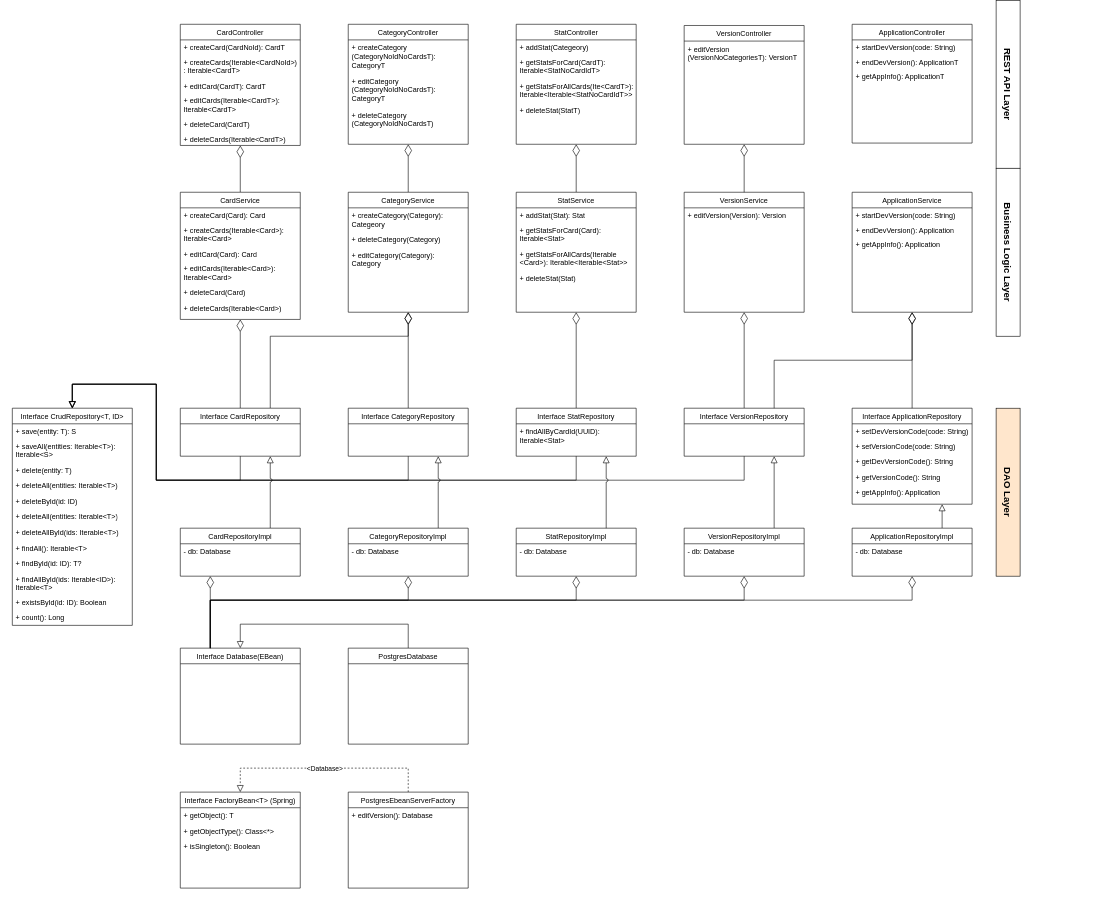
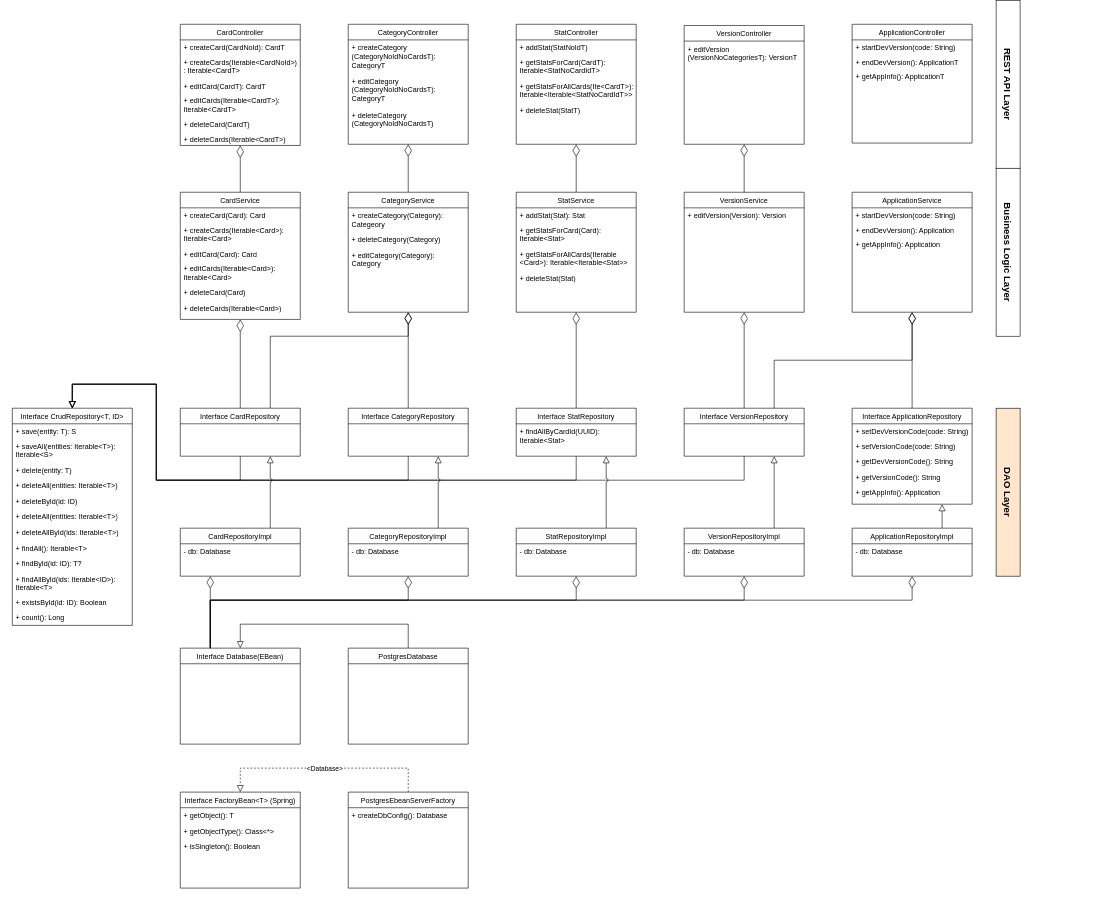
(559, 48) -> (559, 48)
(397, 816) -> (404, 816)
